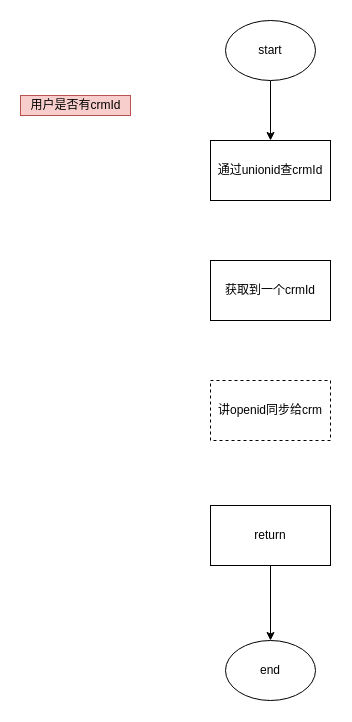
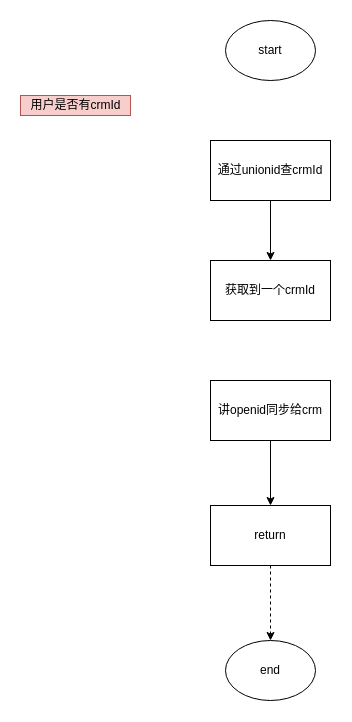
(271, 107) -> none
none -> (271, 227)
(271, 411) -> (271, 411)
none -> (271, 470)
(271, 599) -> (271, 599)
